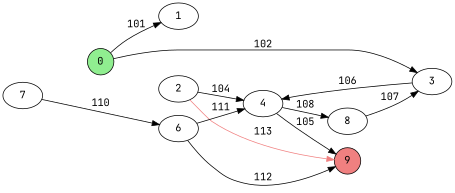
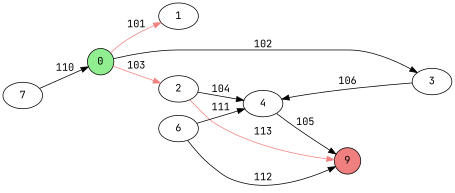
(131, 37) -> (131, 37)
none -> (133, 73)
(97, 111) -> (60, 79)
(348, 121) -> none
